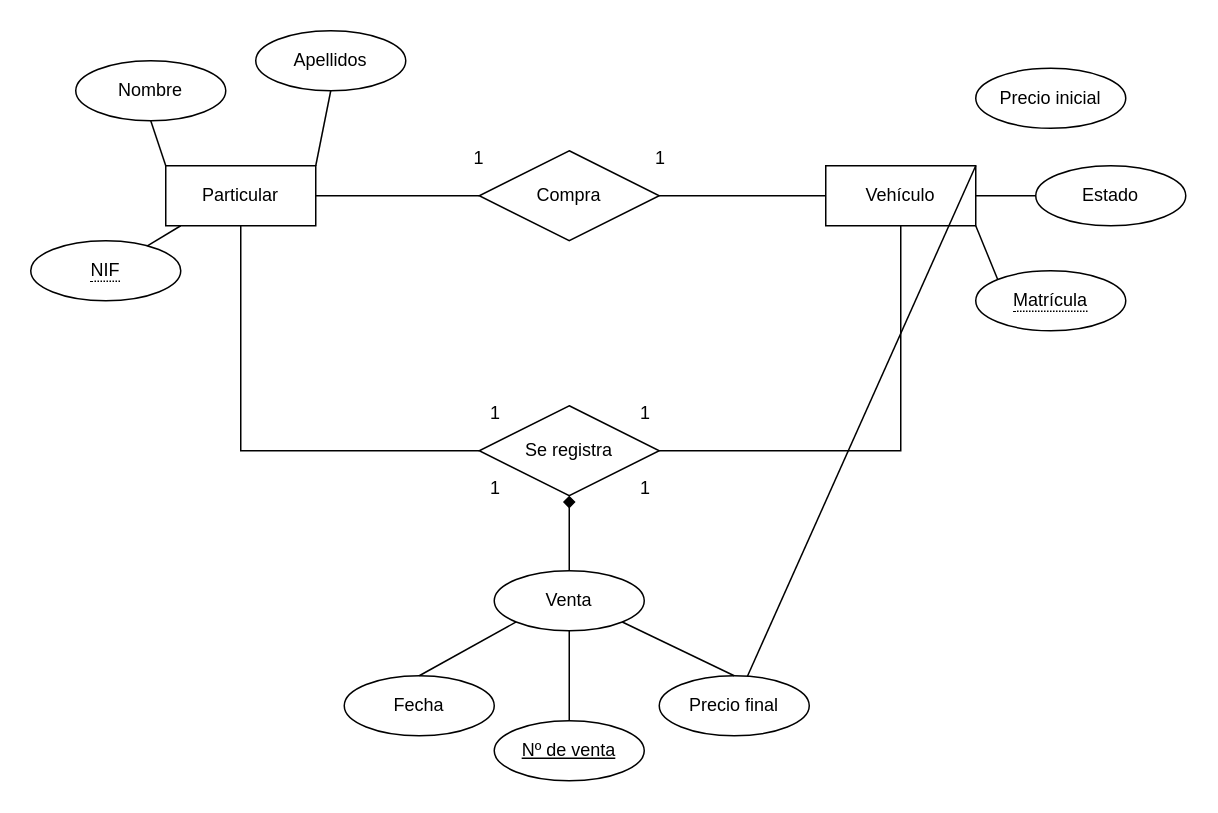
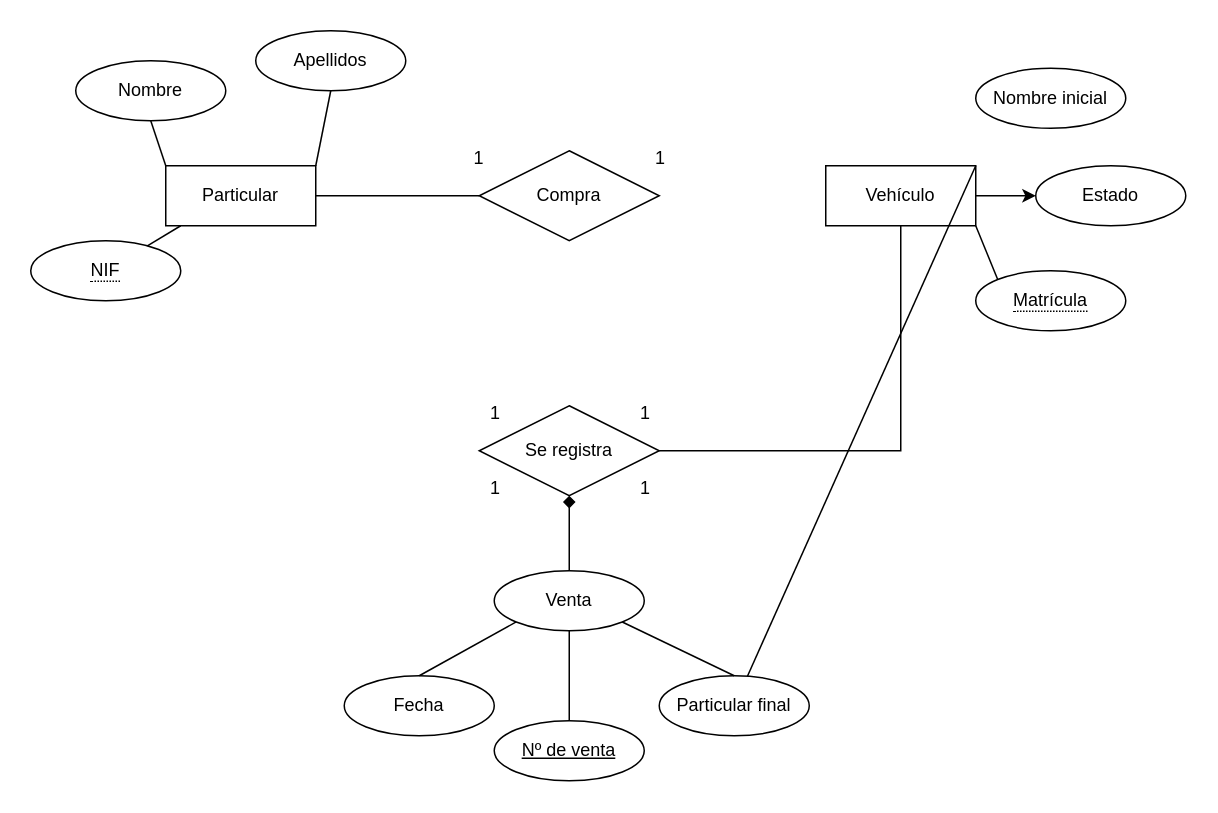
(1051, 98) -> (1051, 98)
(743, 196) -> none
(1028, 196) -> (1024, 196)
(248, 451) -> none
(734, 706) -> (734, 706)
